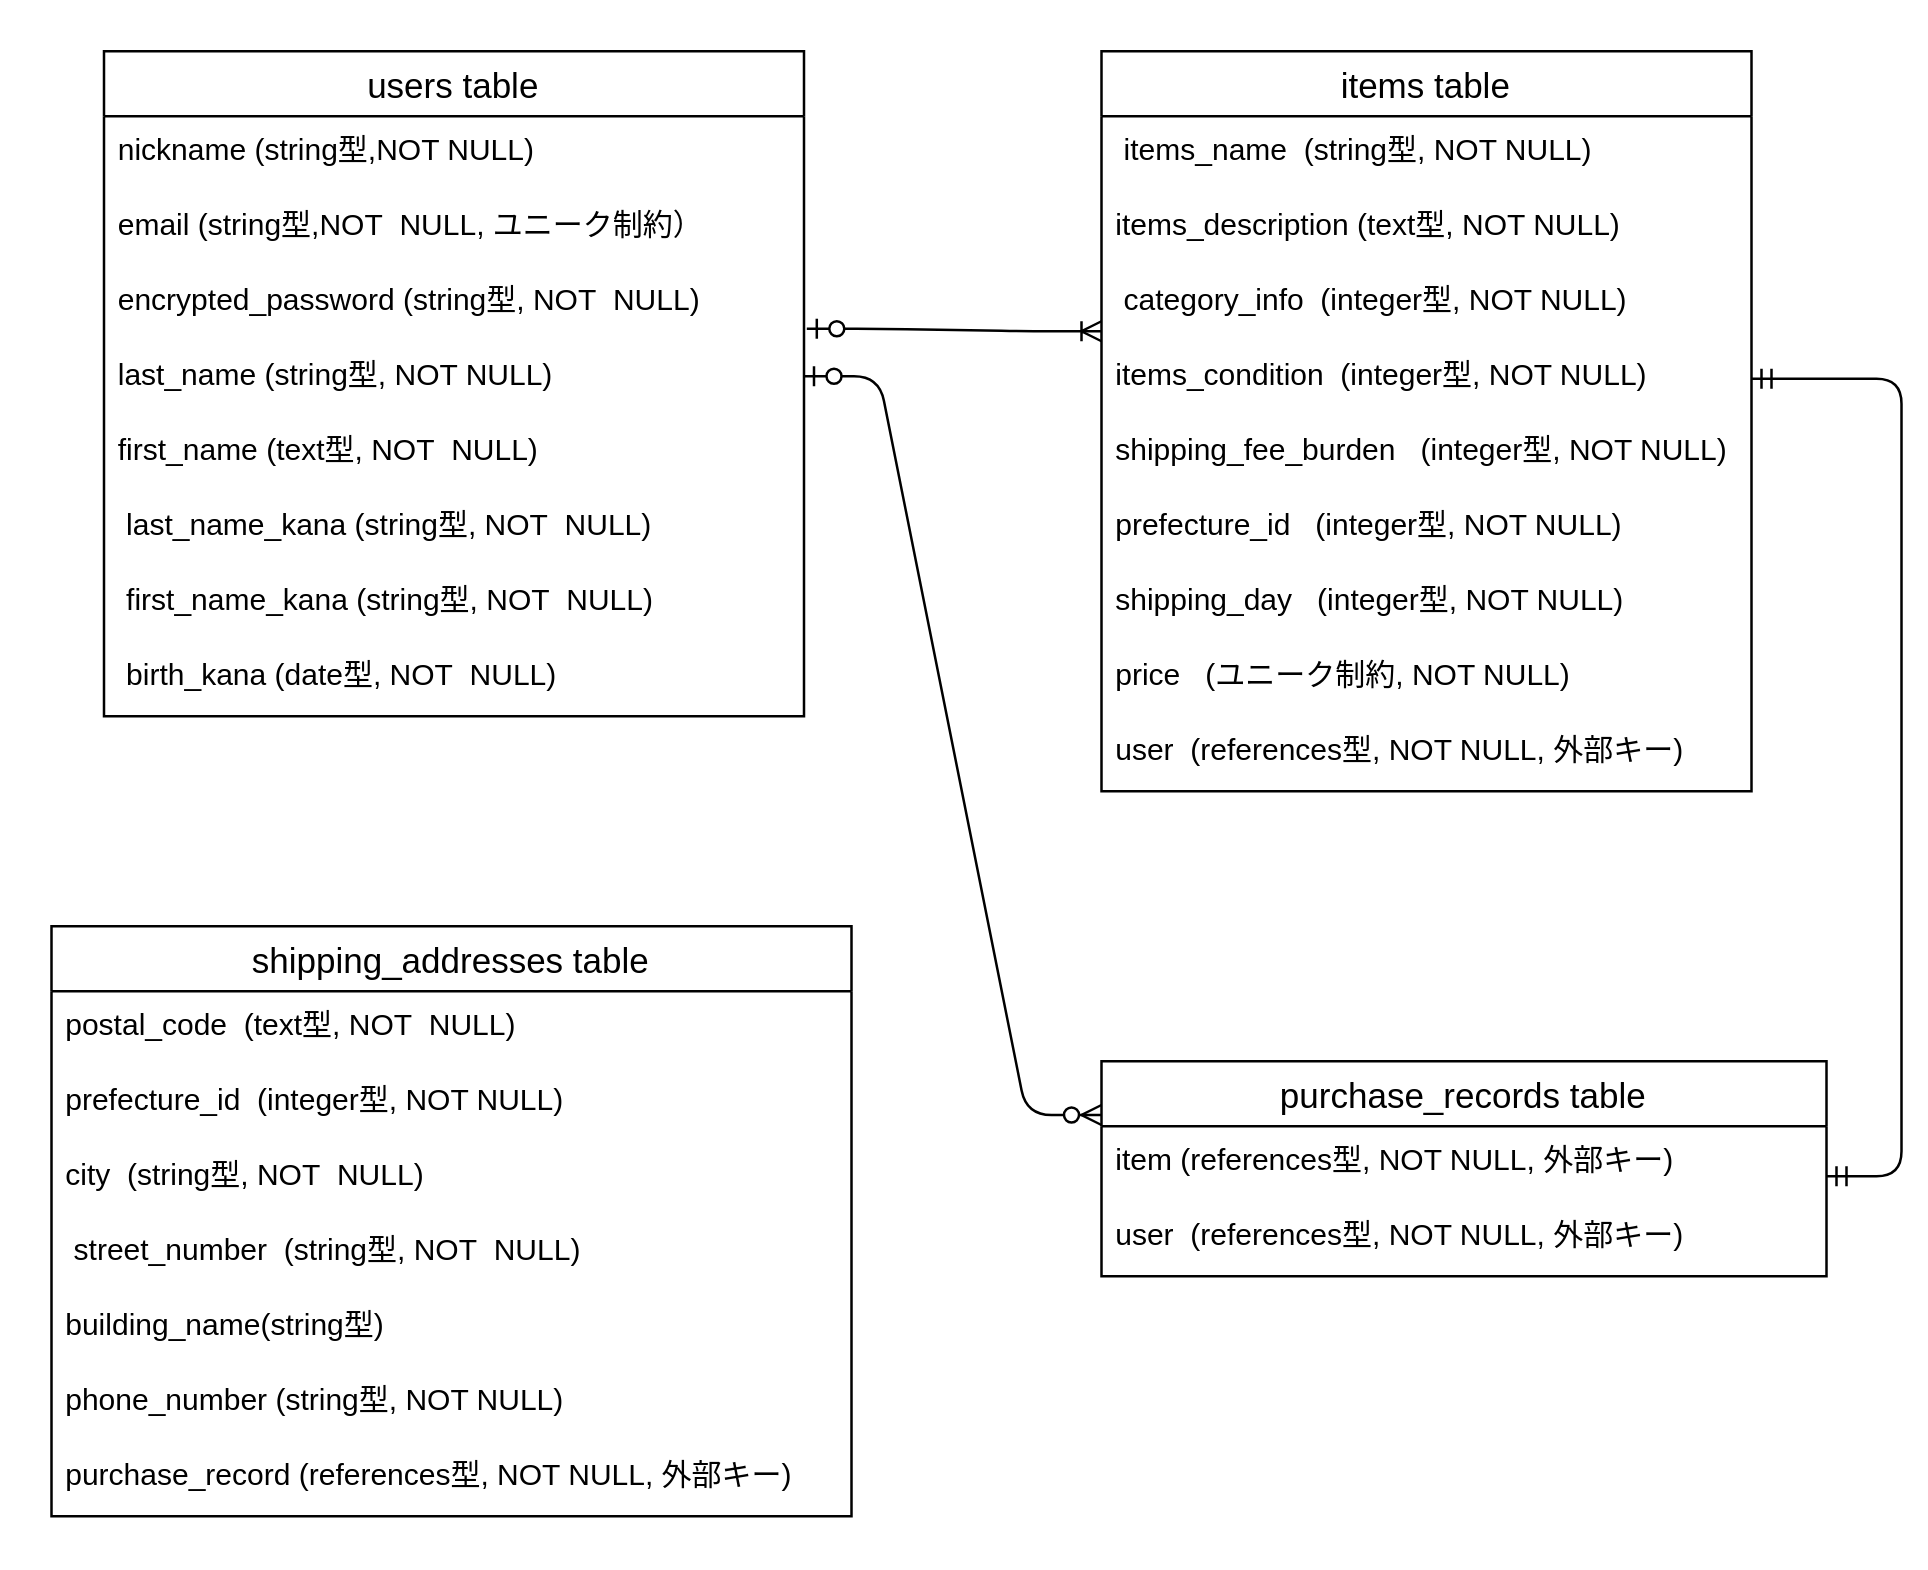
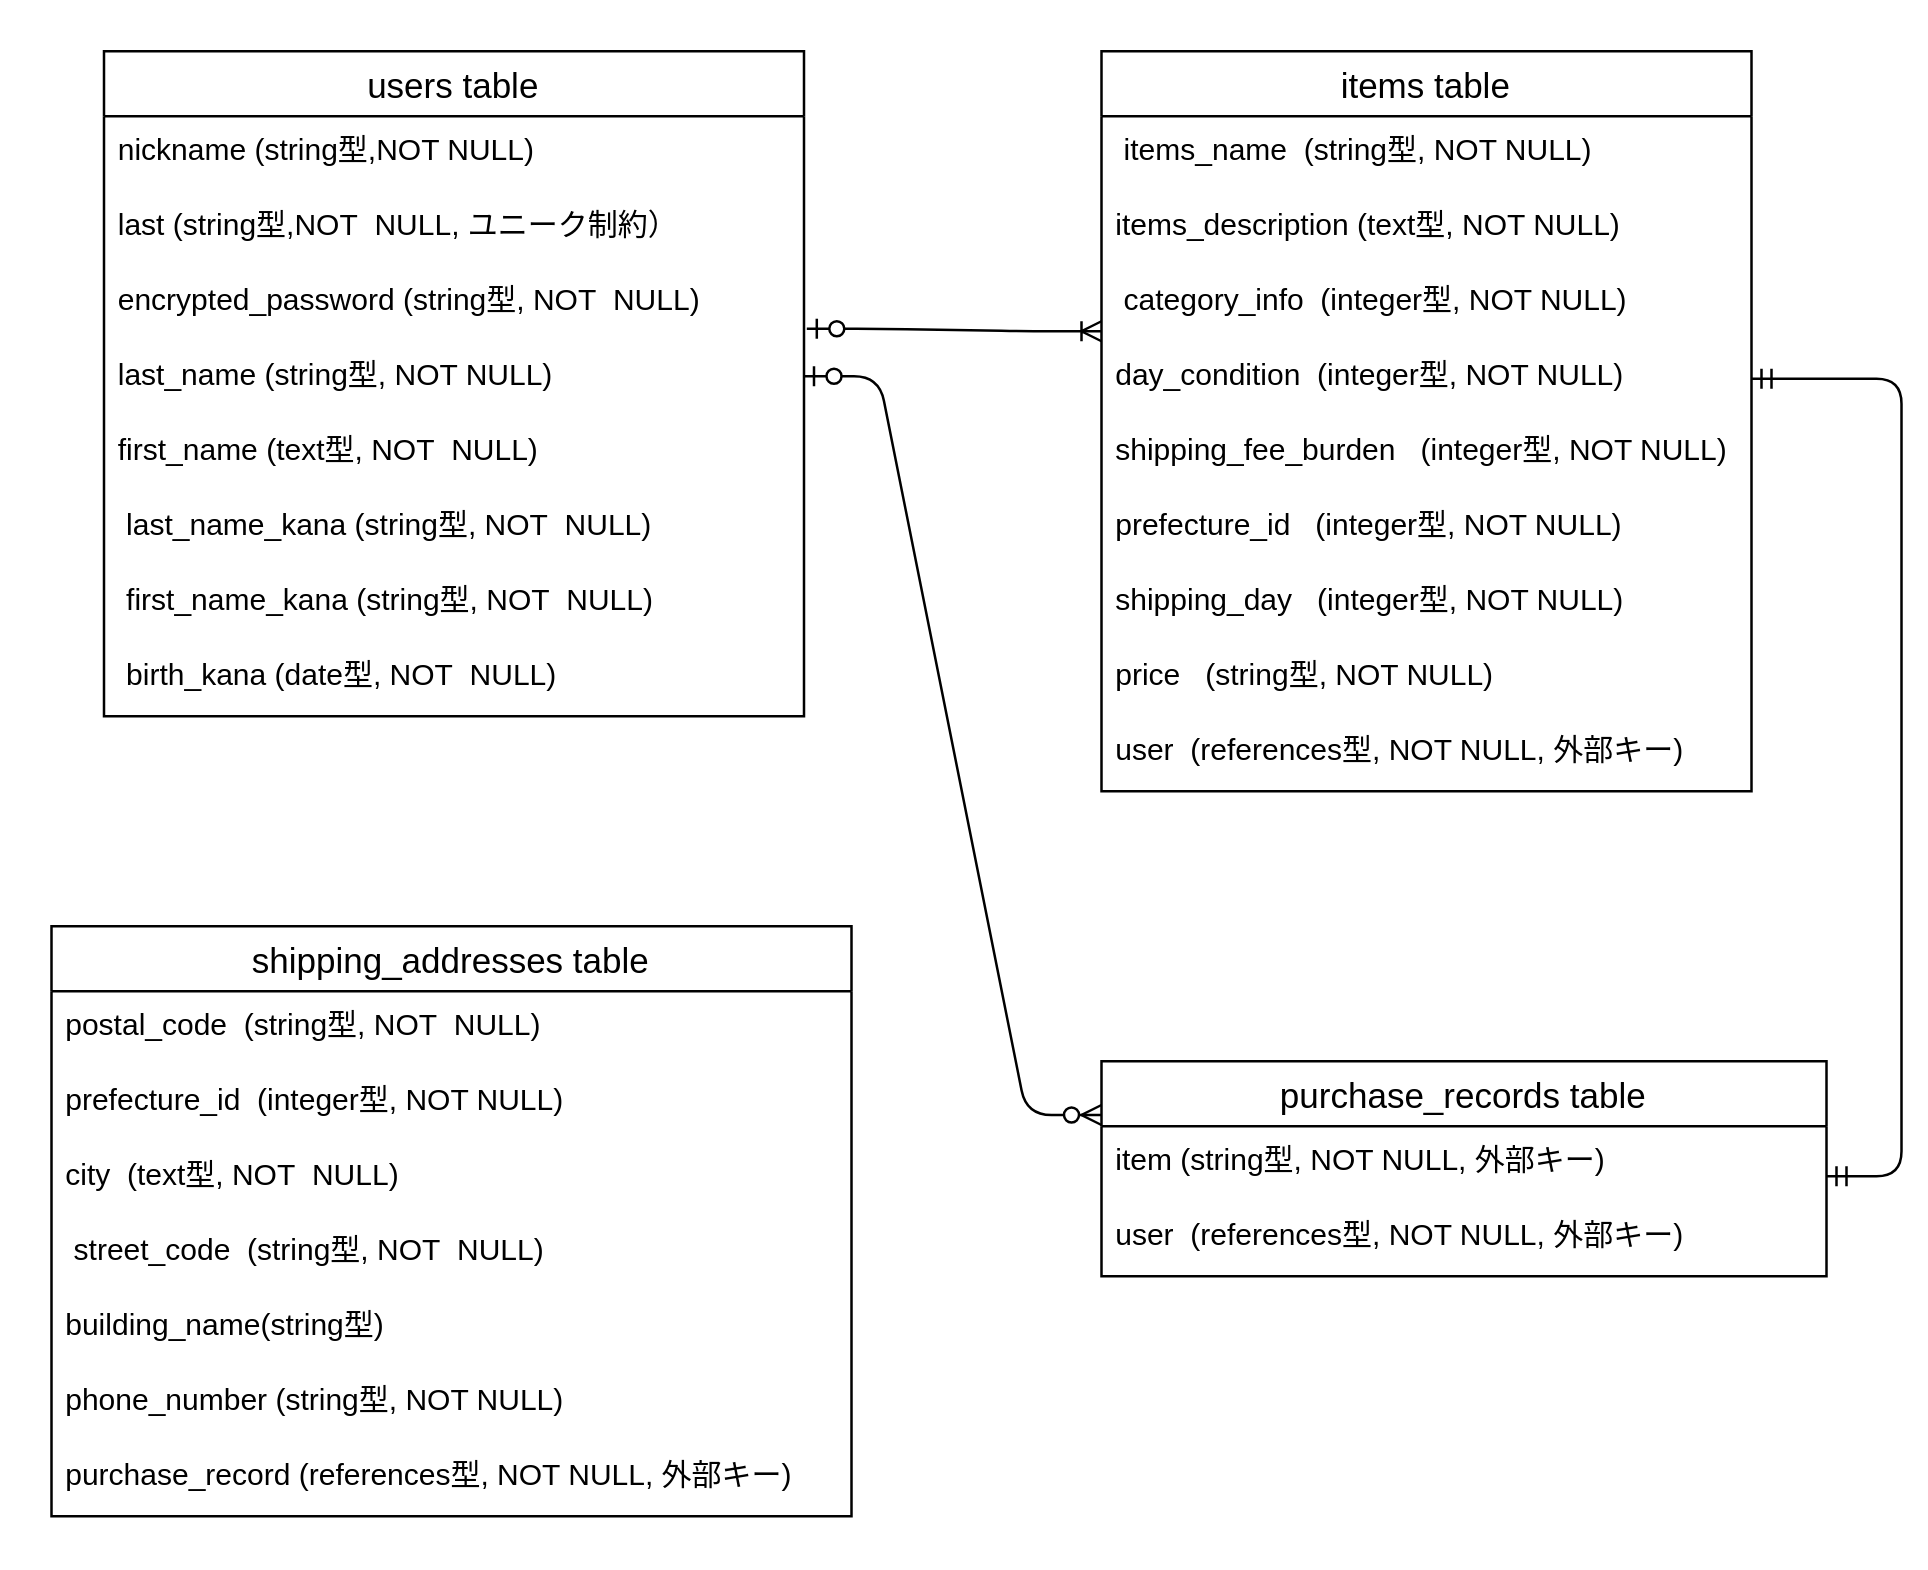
(416, 225) -> (412, 225)
(1401, 375) -> (1388, 375)
(1357, 675) -> (1329, 675)
(313, 1025) -> (325, 1025)
(1406, 1160) -> (1369, 1160)
(267, 1175) -> (254, 1175)
(346, 1250) -> (329, 1250)
